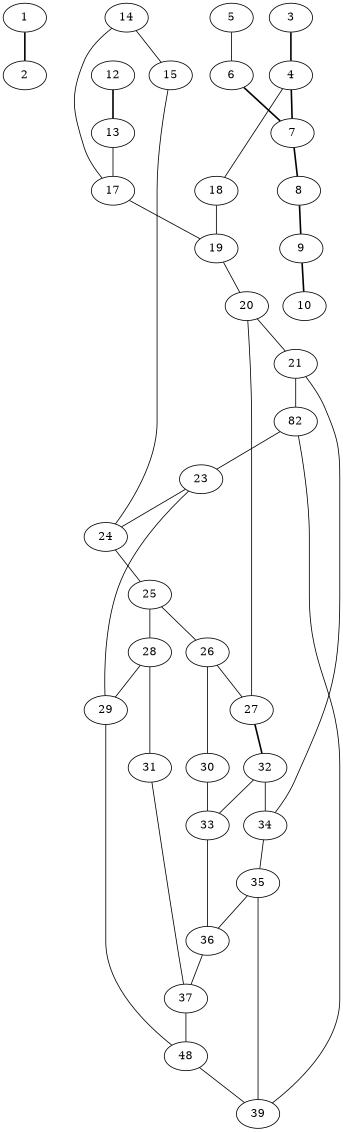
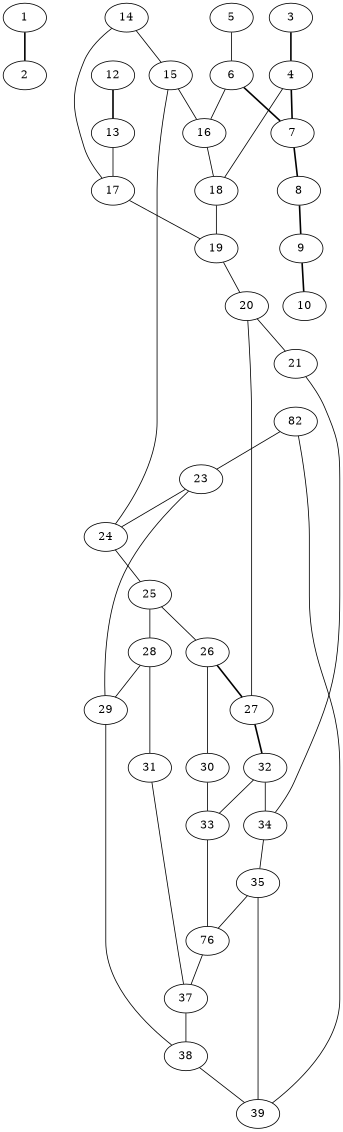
none -> (204, 133)
(296, 393) -> none
(230, 681) -> (230, 681)
(208, 941) -> (208, 941)
(186, 1056) -> (186, 1056)
